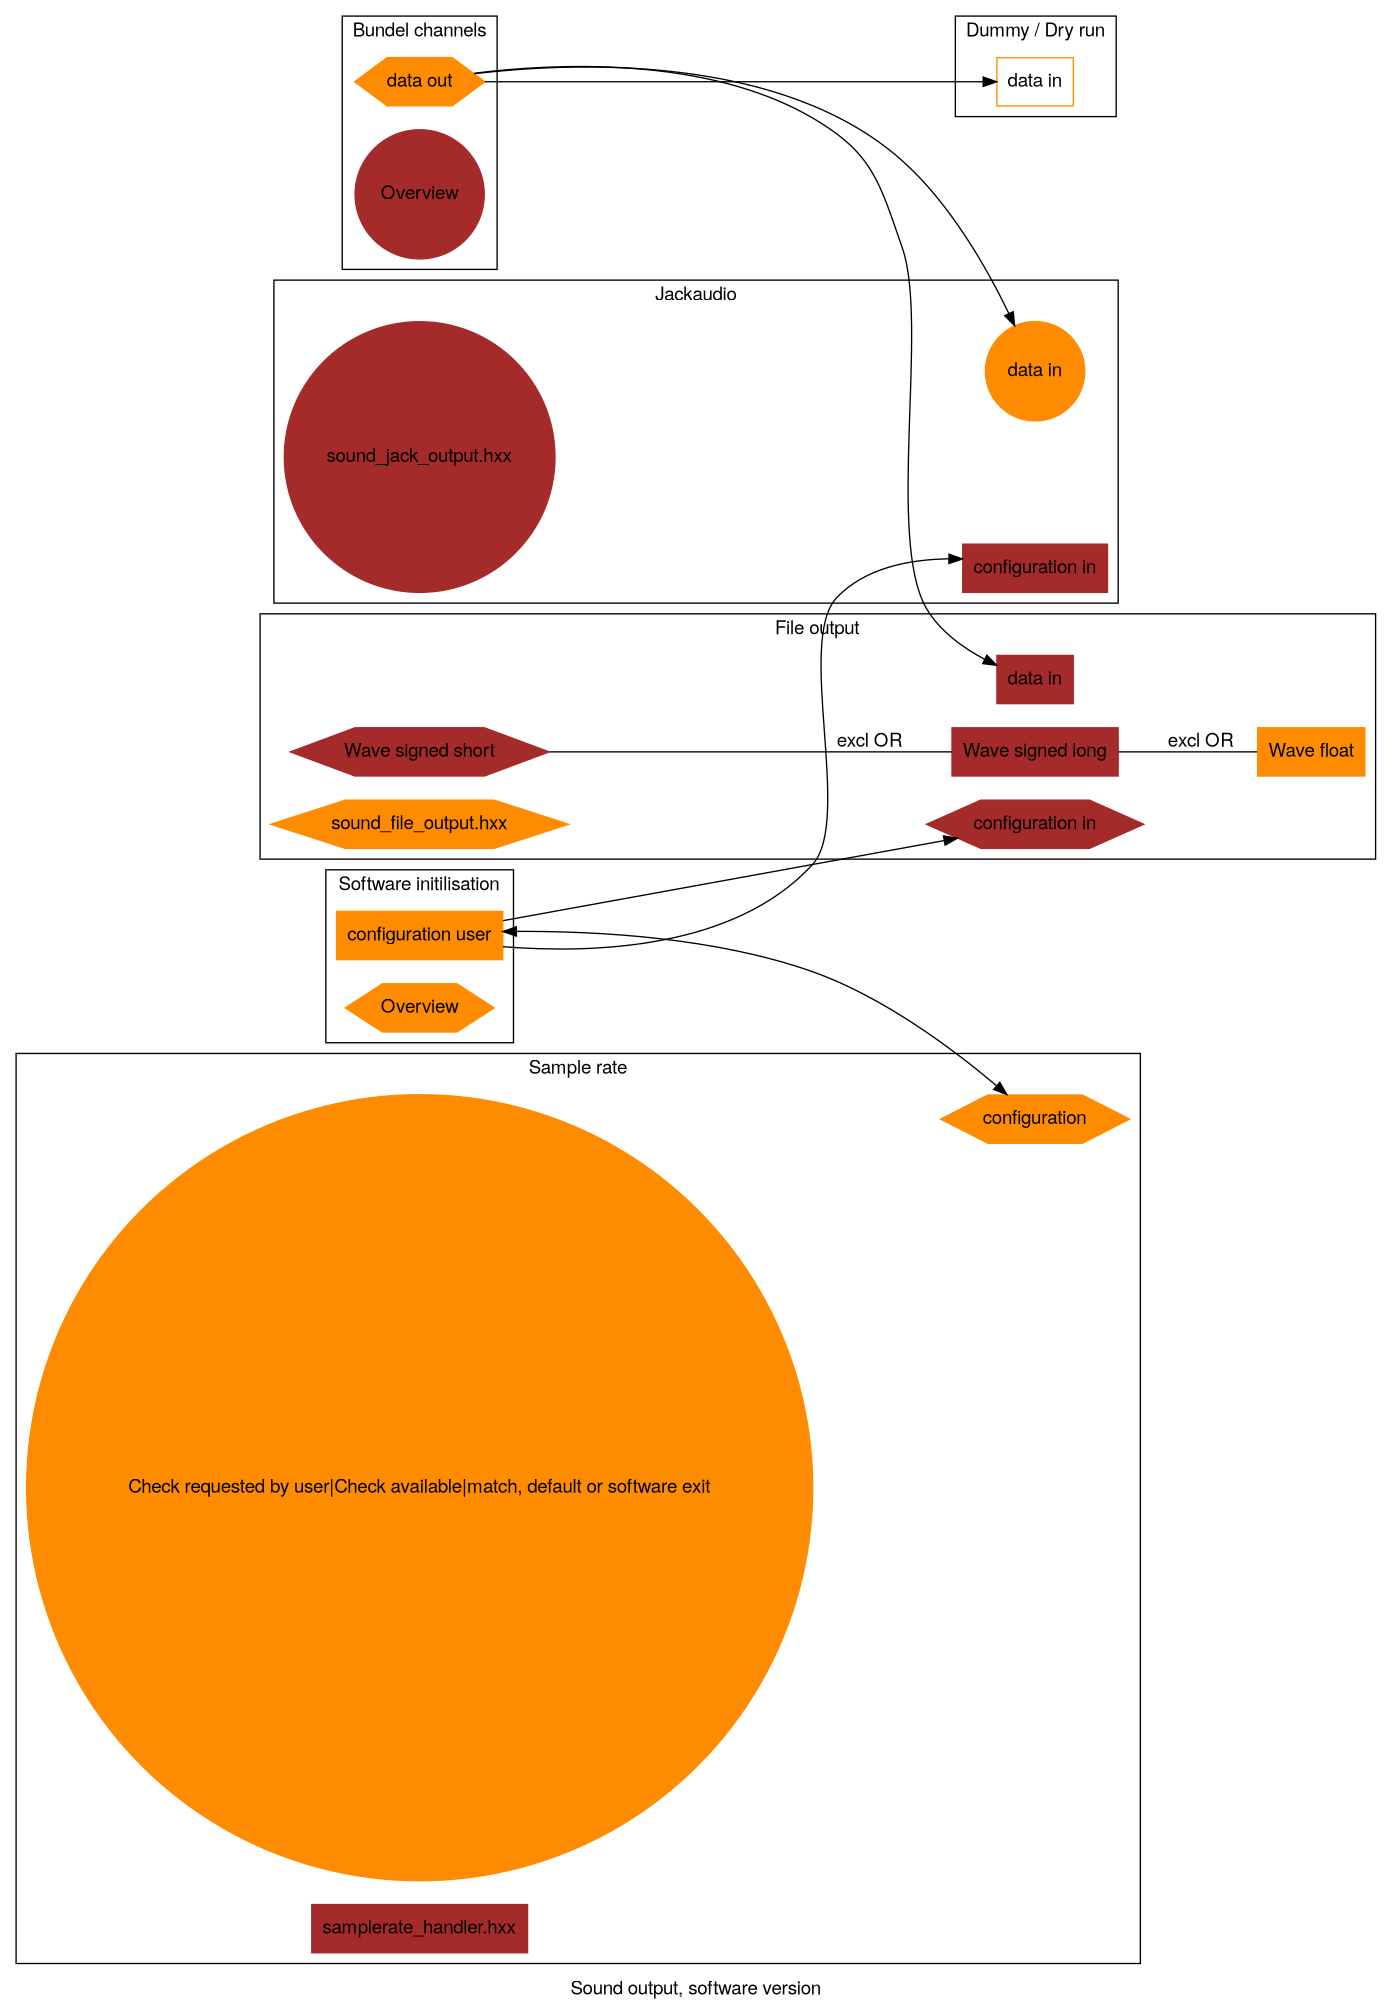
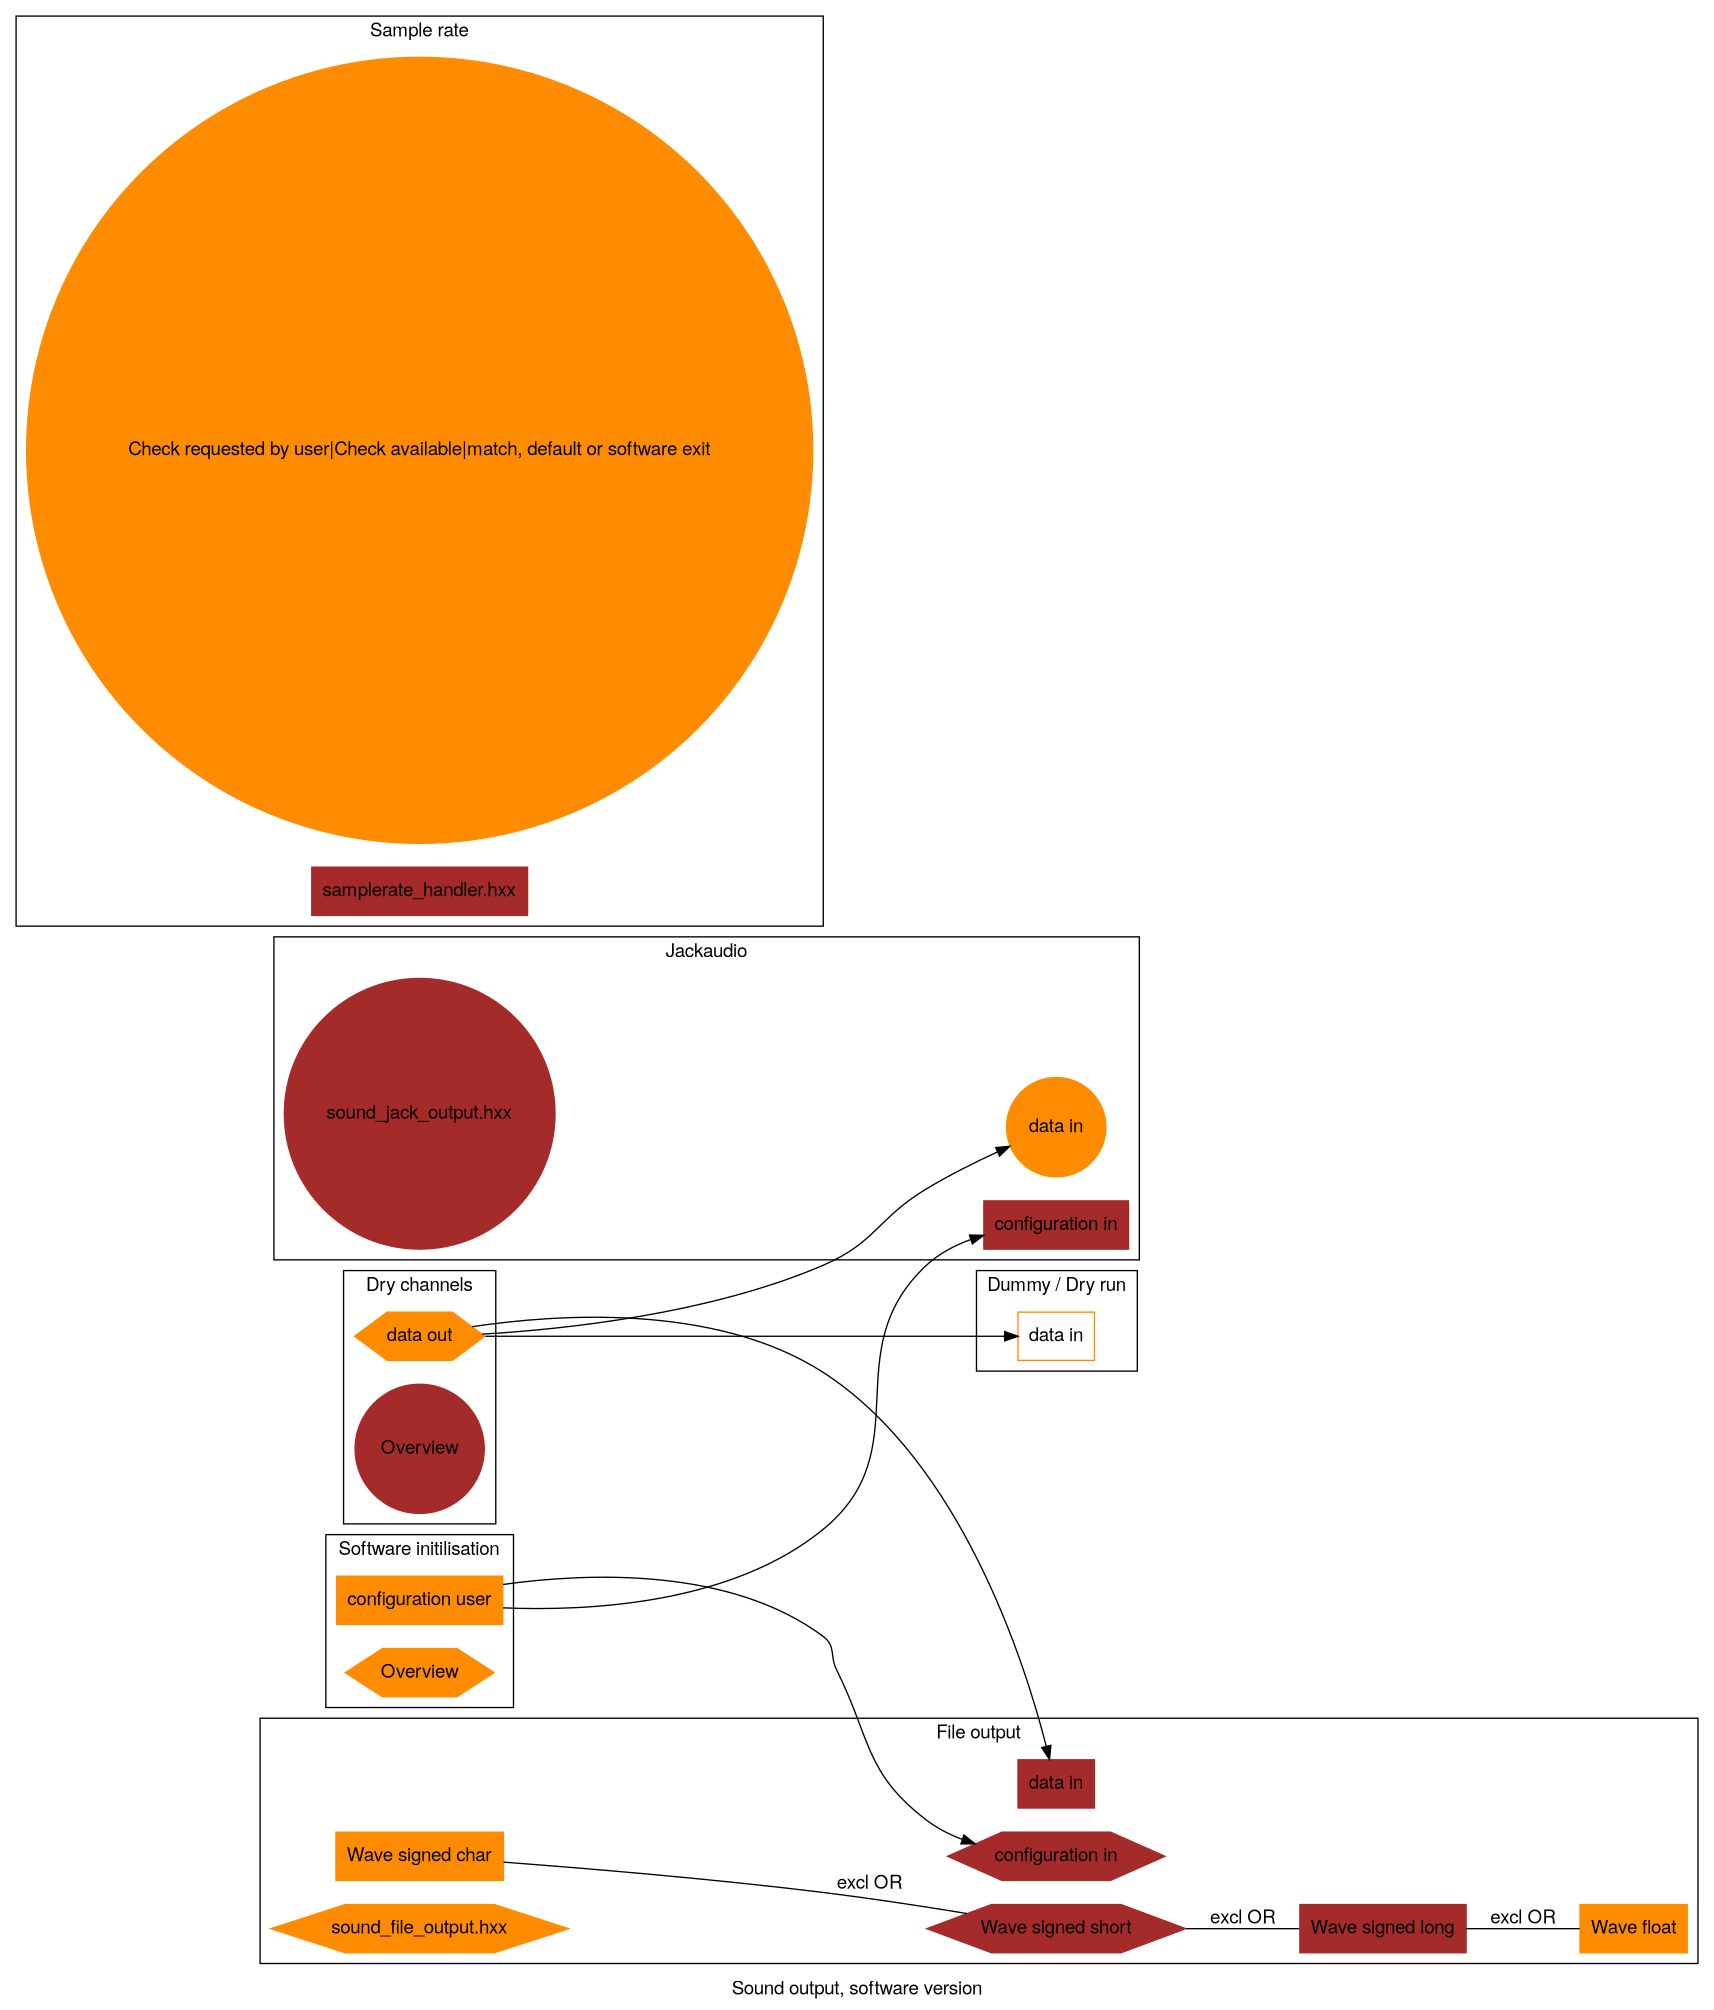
(420, 31) -> (420, 1286)
(1035, 1119) -> none
none -> (420, 1856)
